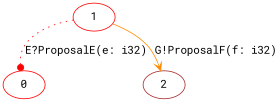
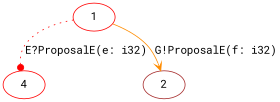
(216, 51) -> (216, 51)
(24, 85) -> (24, 85)
